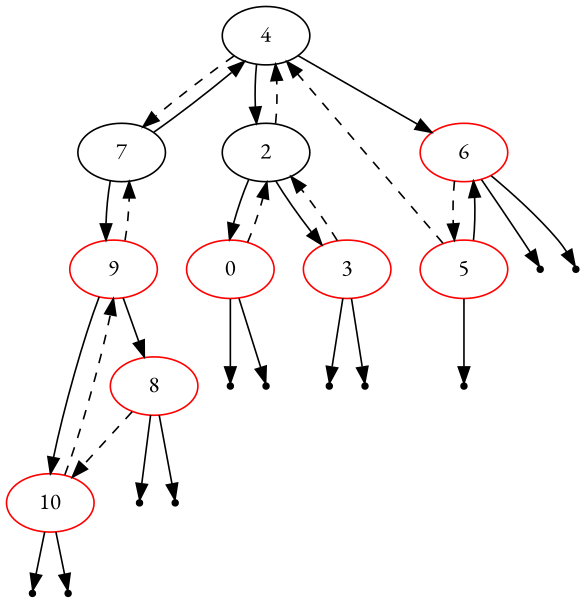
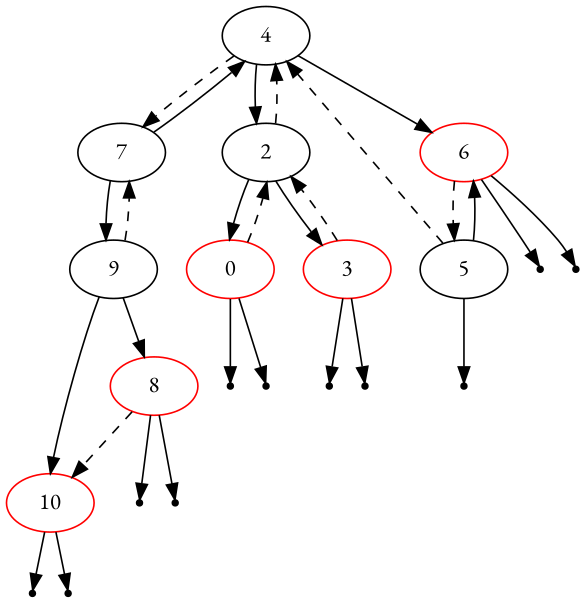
(114, 269) -> (114, 269)
(464, 269) -> (464, 269)
(90, 396) -> none
